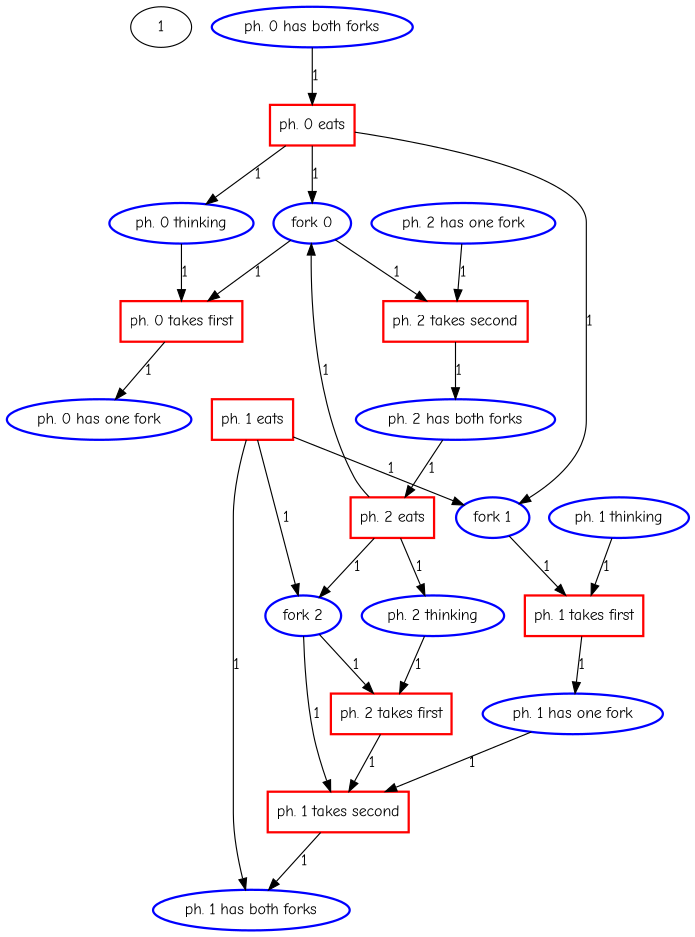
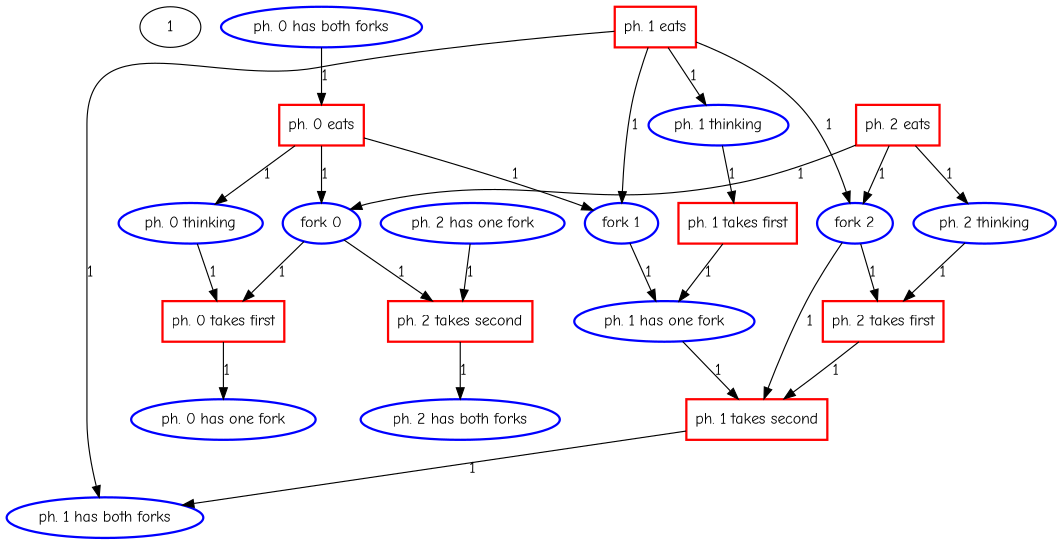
none -> (684, 72)
(427, 464) -> none
(533, 562) -> (641, 267)
